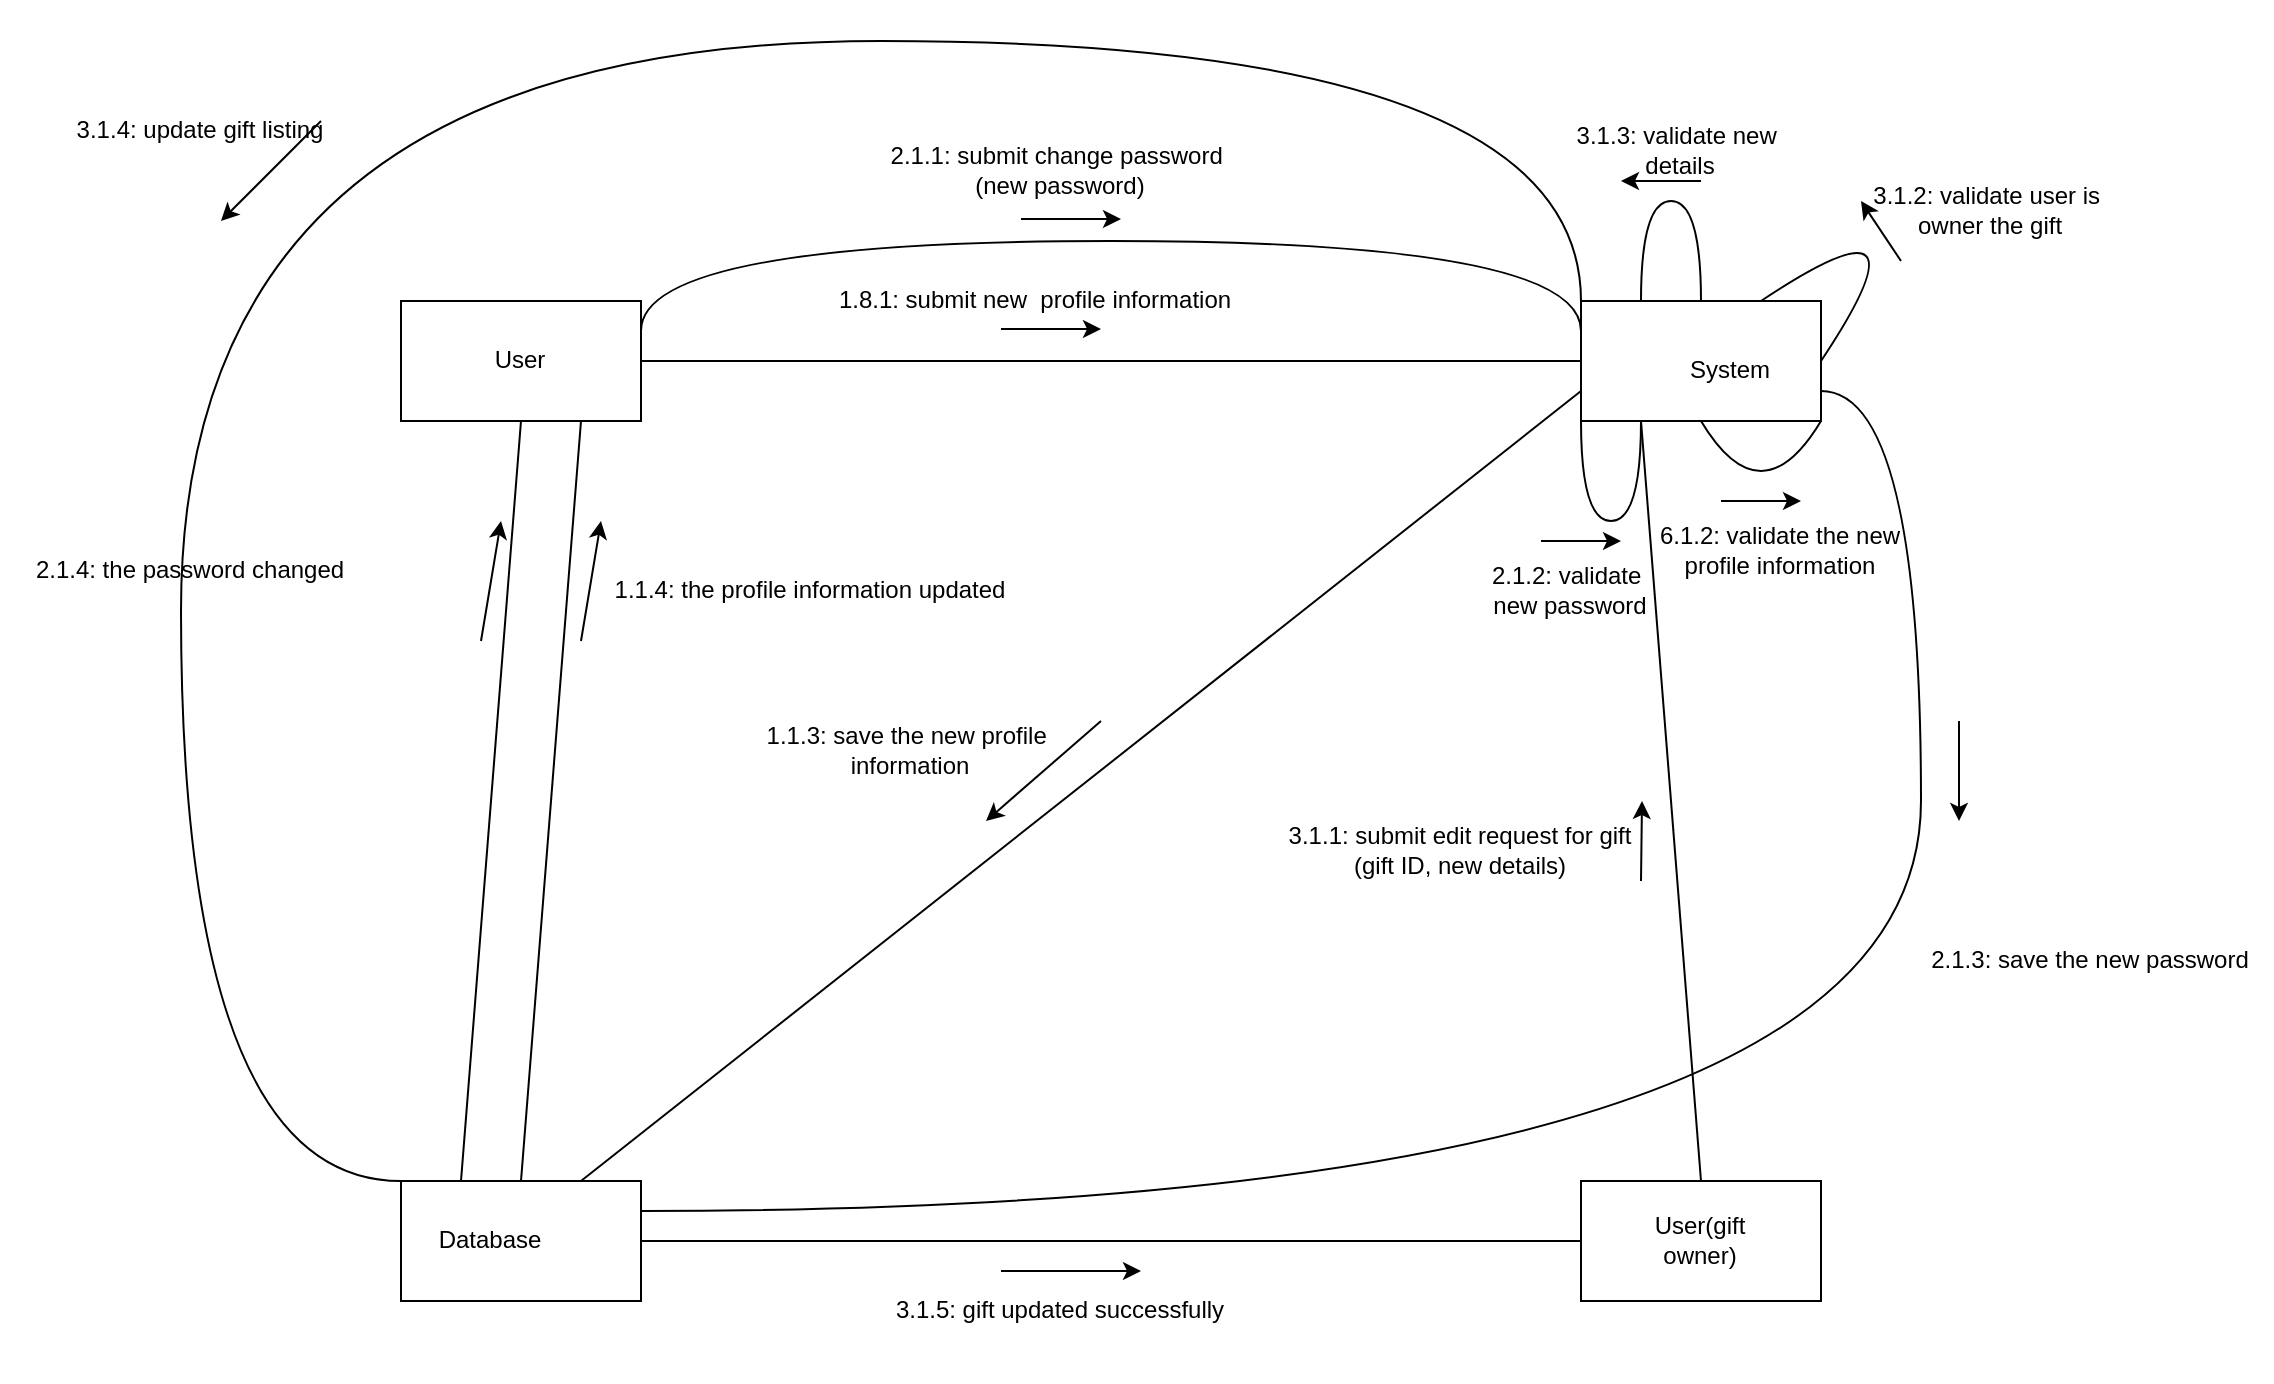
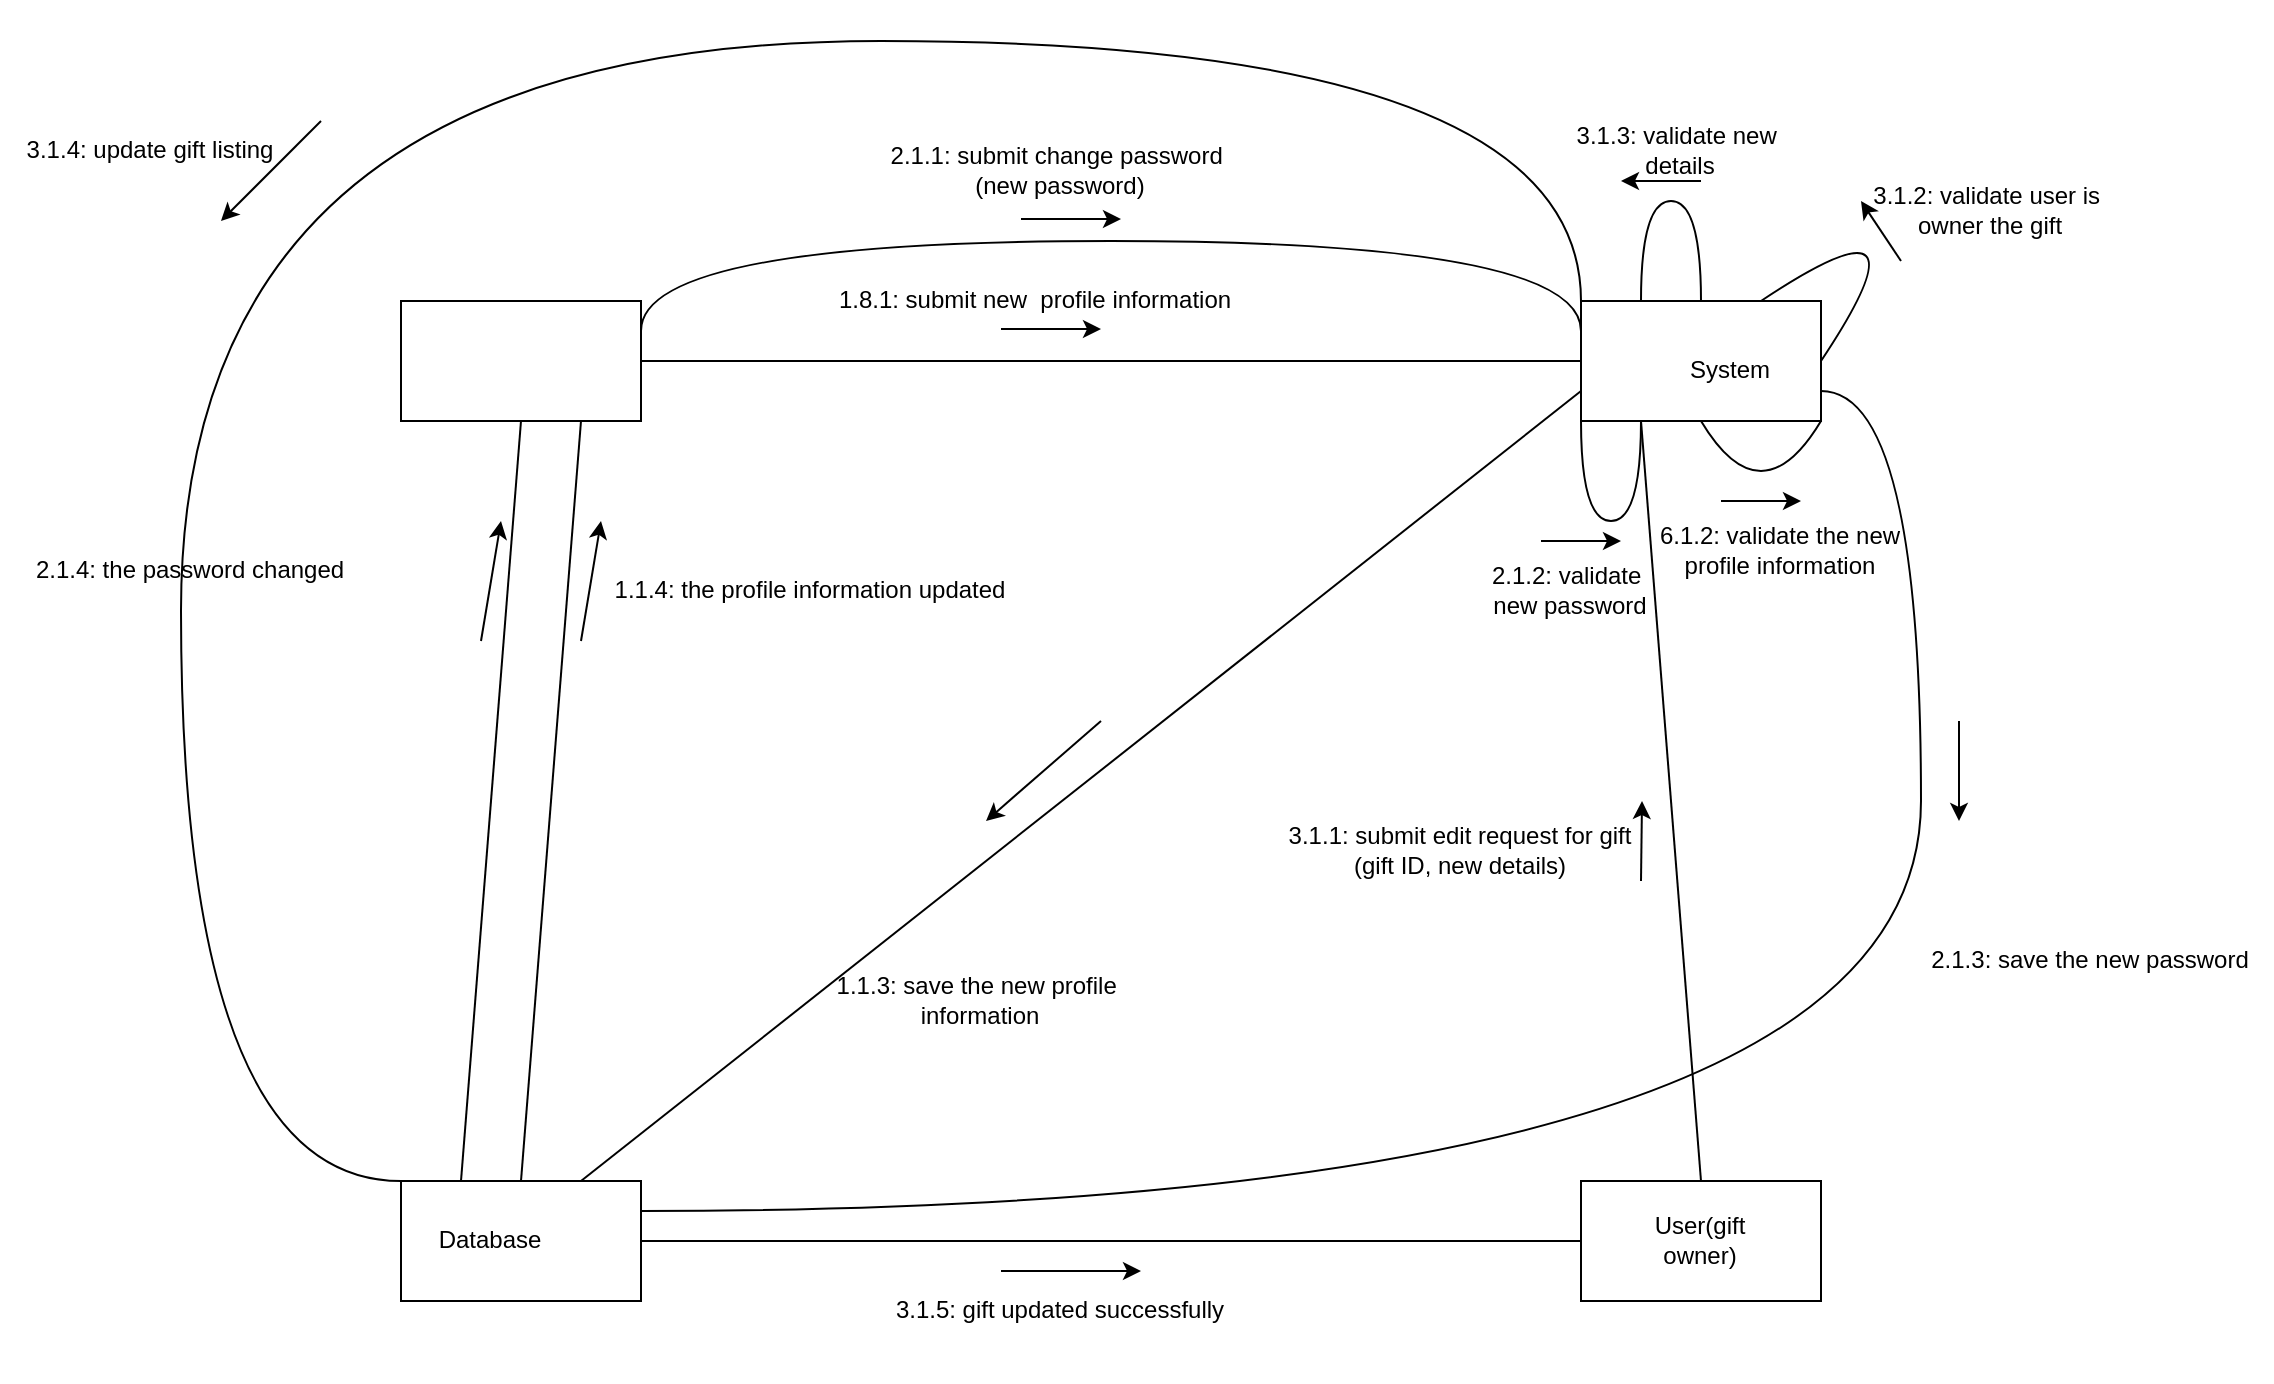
(201, 131) -> (151, 151)
(521, 361) -> none
(911, 751) -> (981, 1001)
